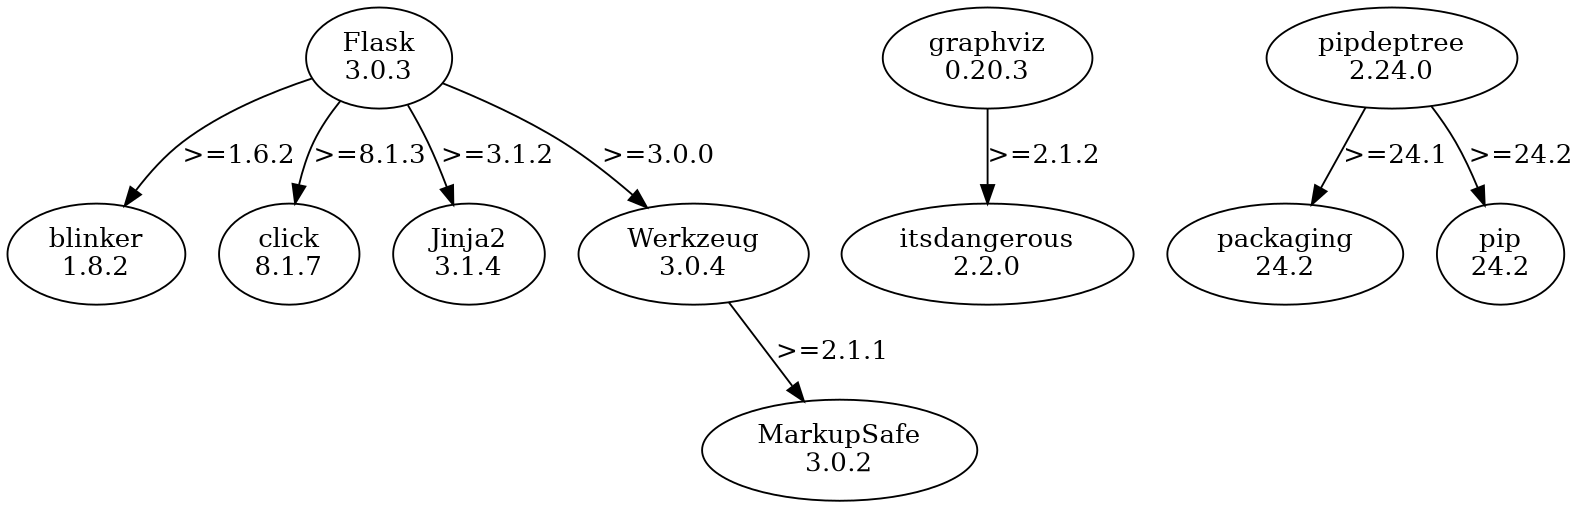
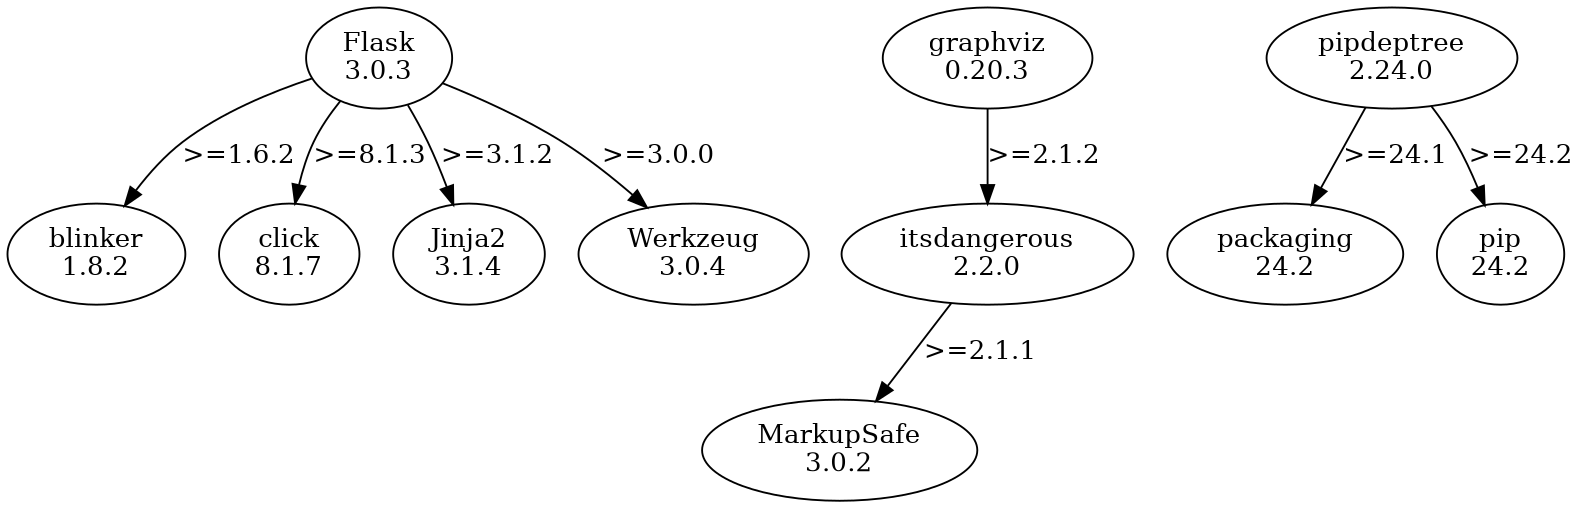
(760, 344) -> (920, 344)
